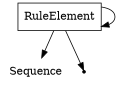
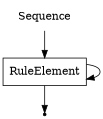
(49, 41) -> (45, 41)
